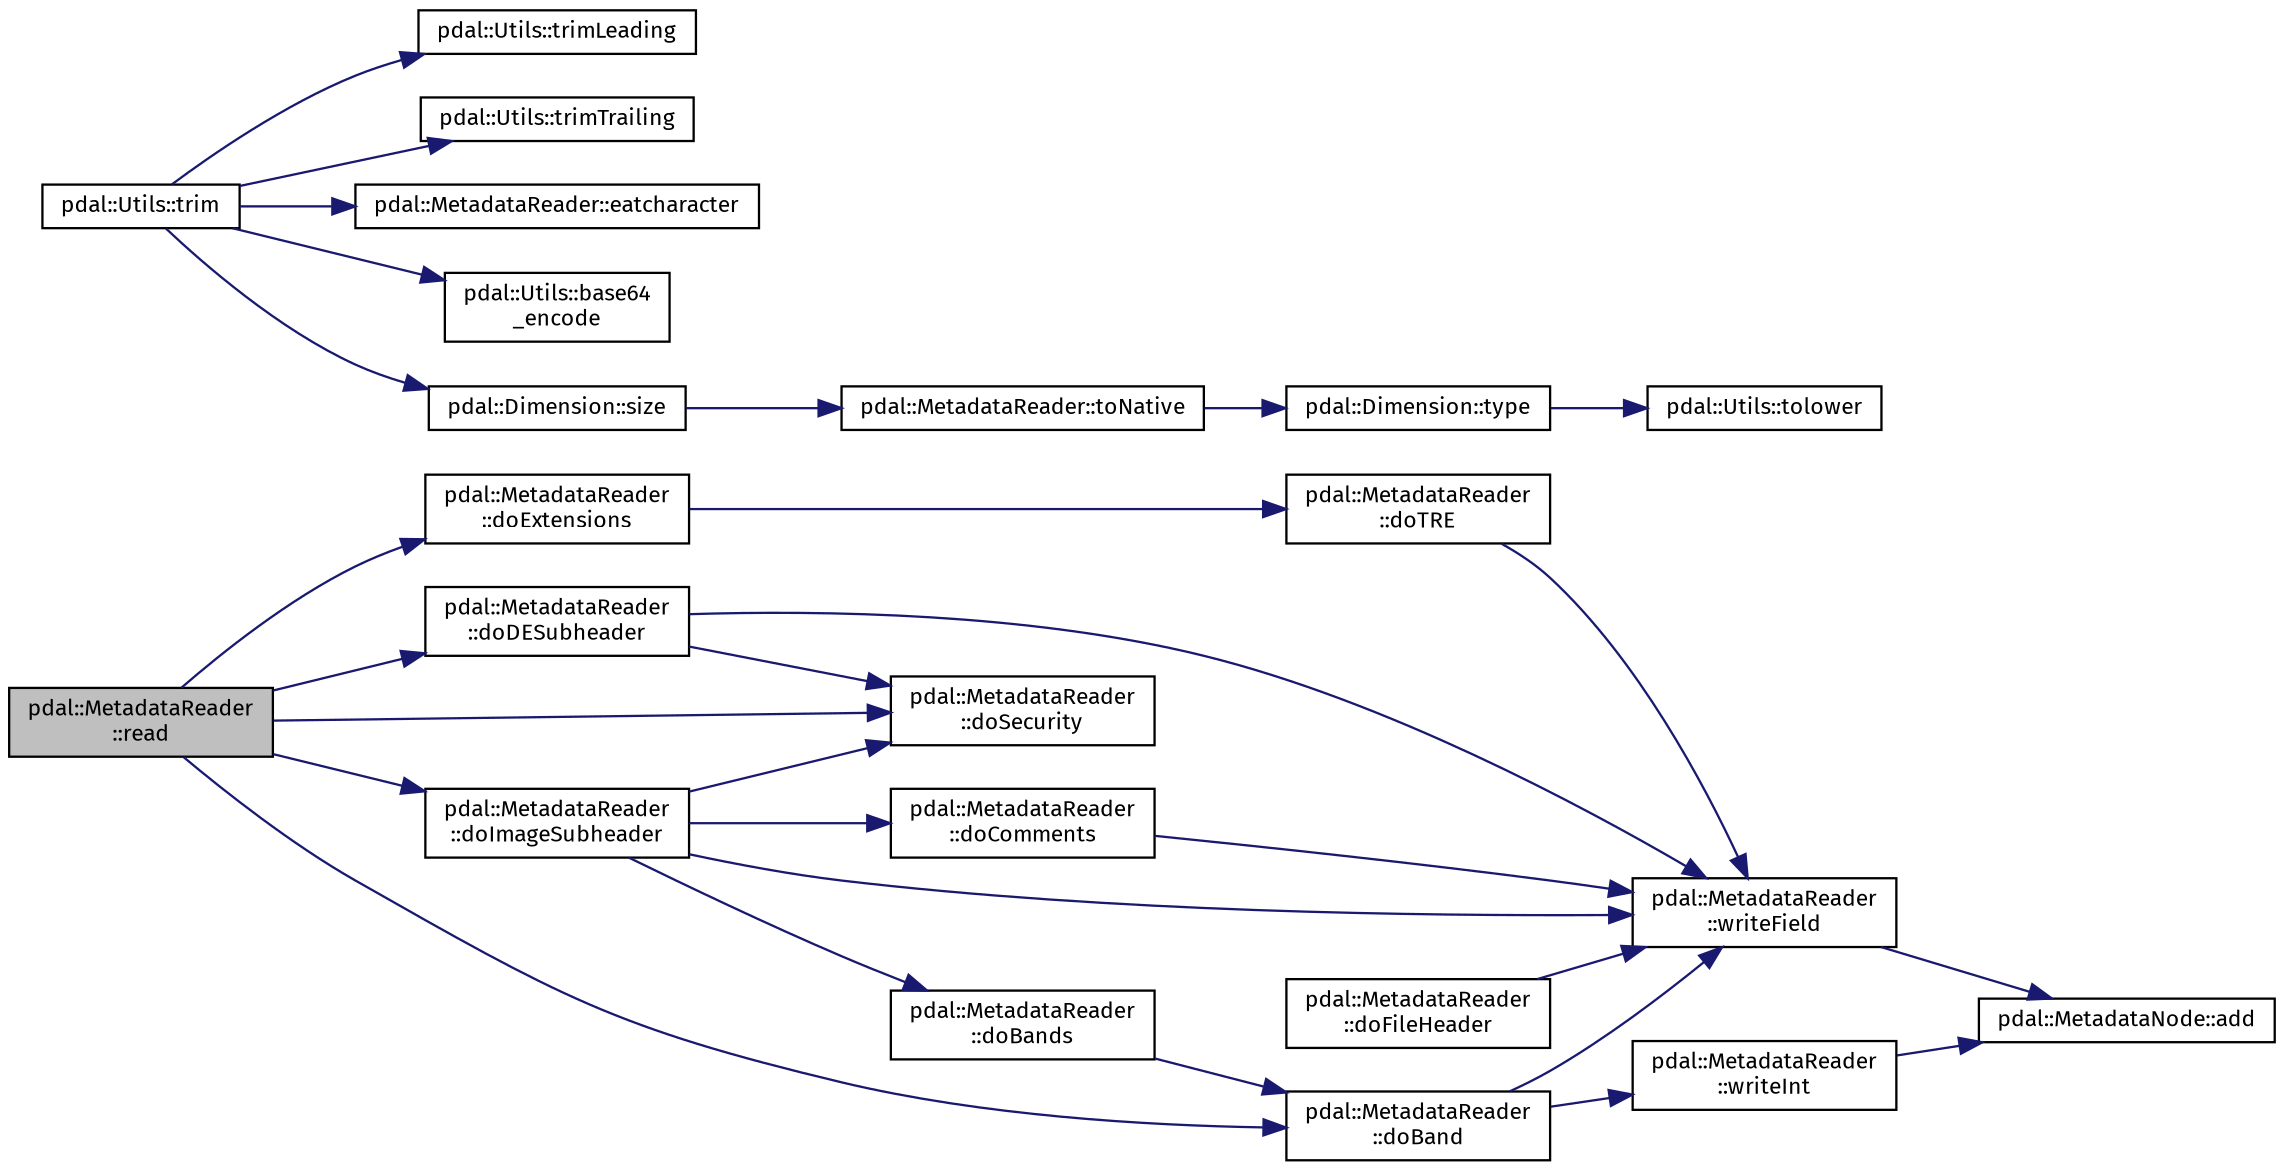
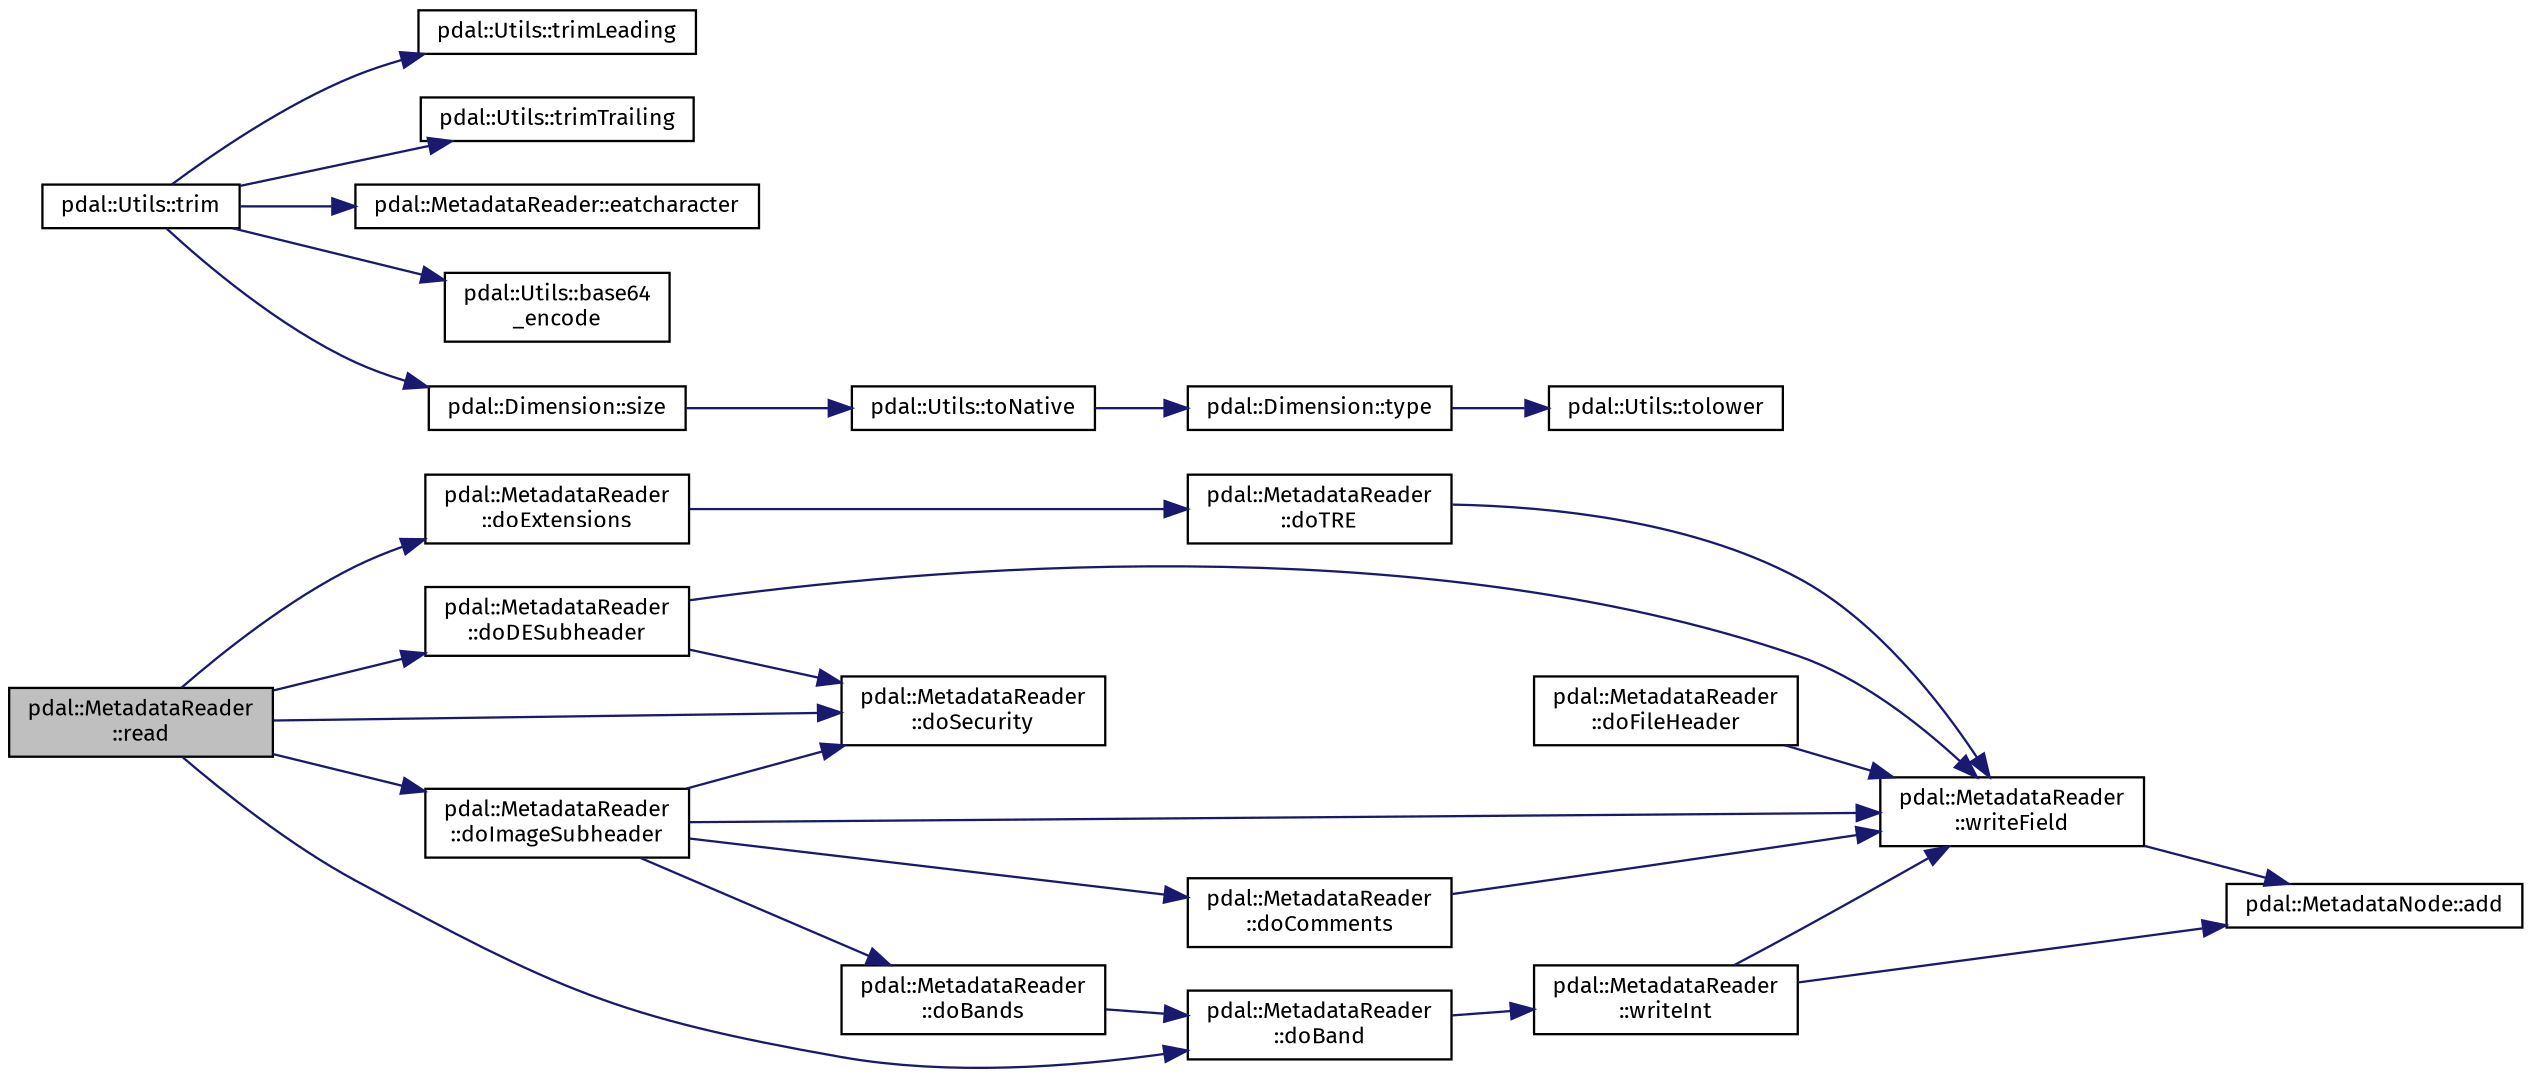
(1023, 408) -> (973, 408)
(1611, 1032) -> (1831, 912)
